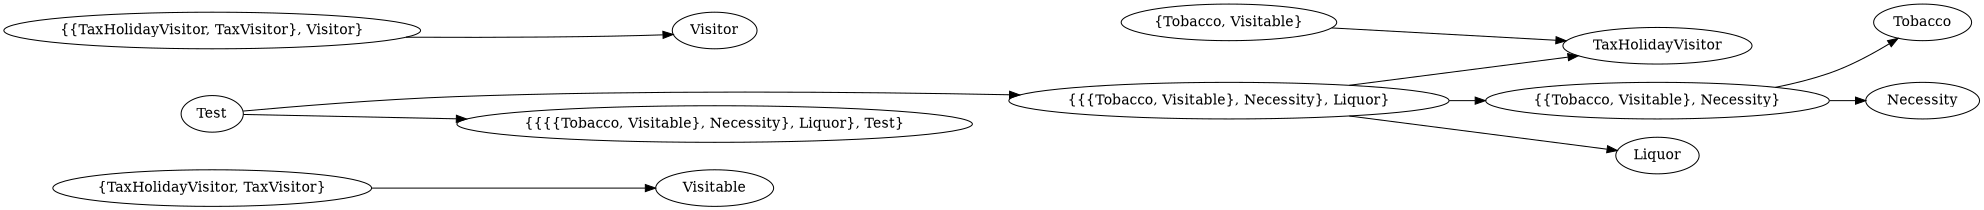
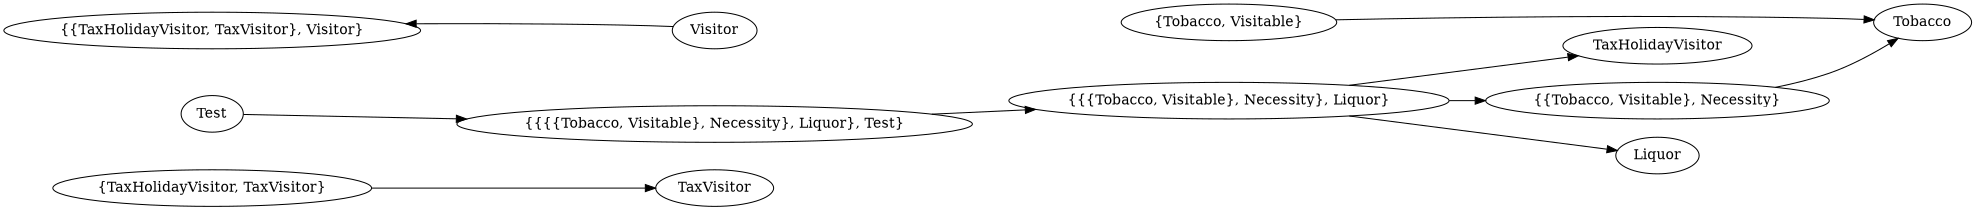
(1444, 34) -> (1600, 17)
(534, 37) -> (545, 24)
(626, 93) -> (979, 112)
(1923, 101) -> none
(715, 188) -> (715, 188)
